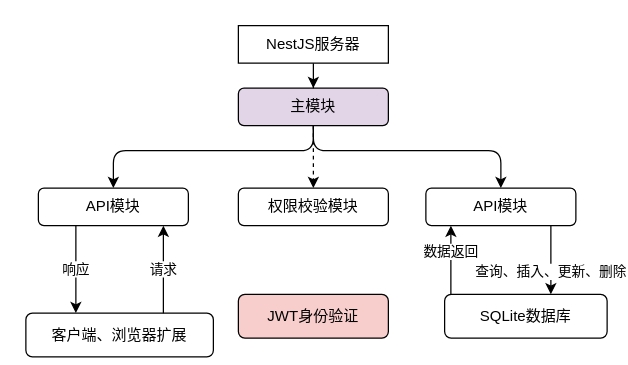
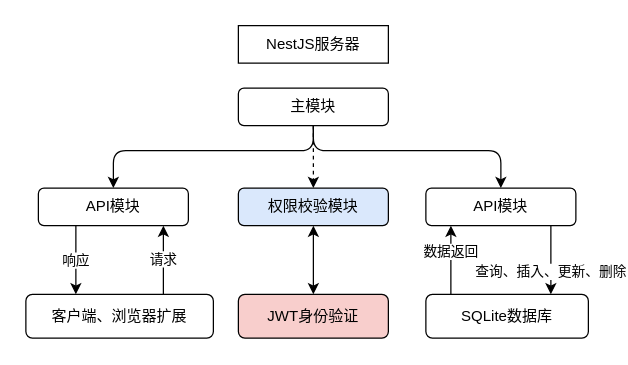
(313, 80) -> none
(313, 107) -> (313, 107)
(313, 207) -> (313, 207)
none -> (313, 260)
(526, 316) -> (507, 316)
(119, 335) -> (119, 316)
